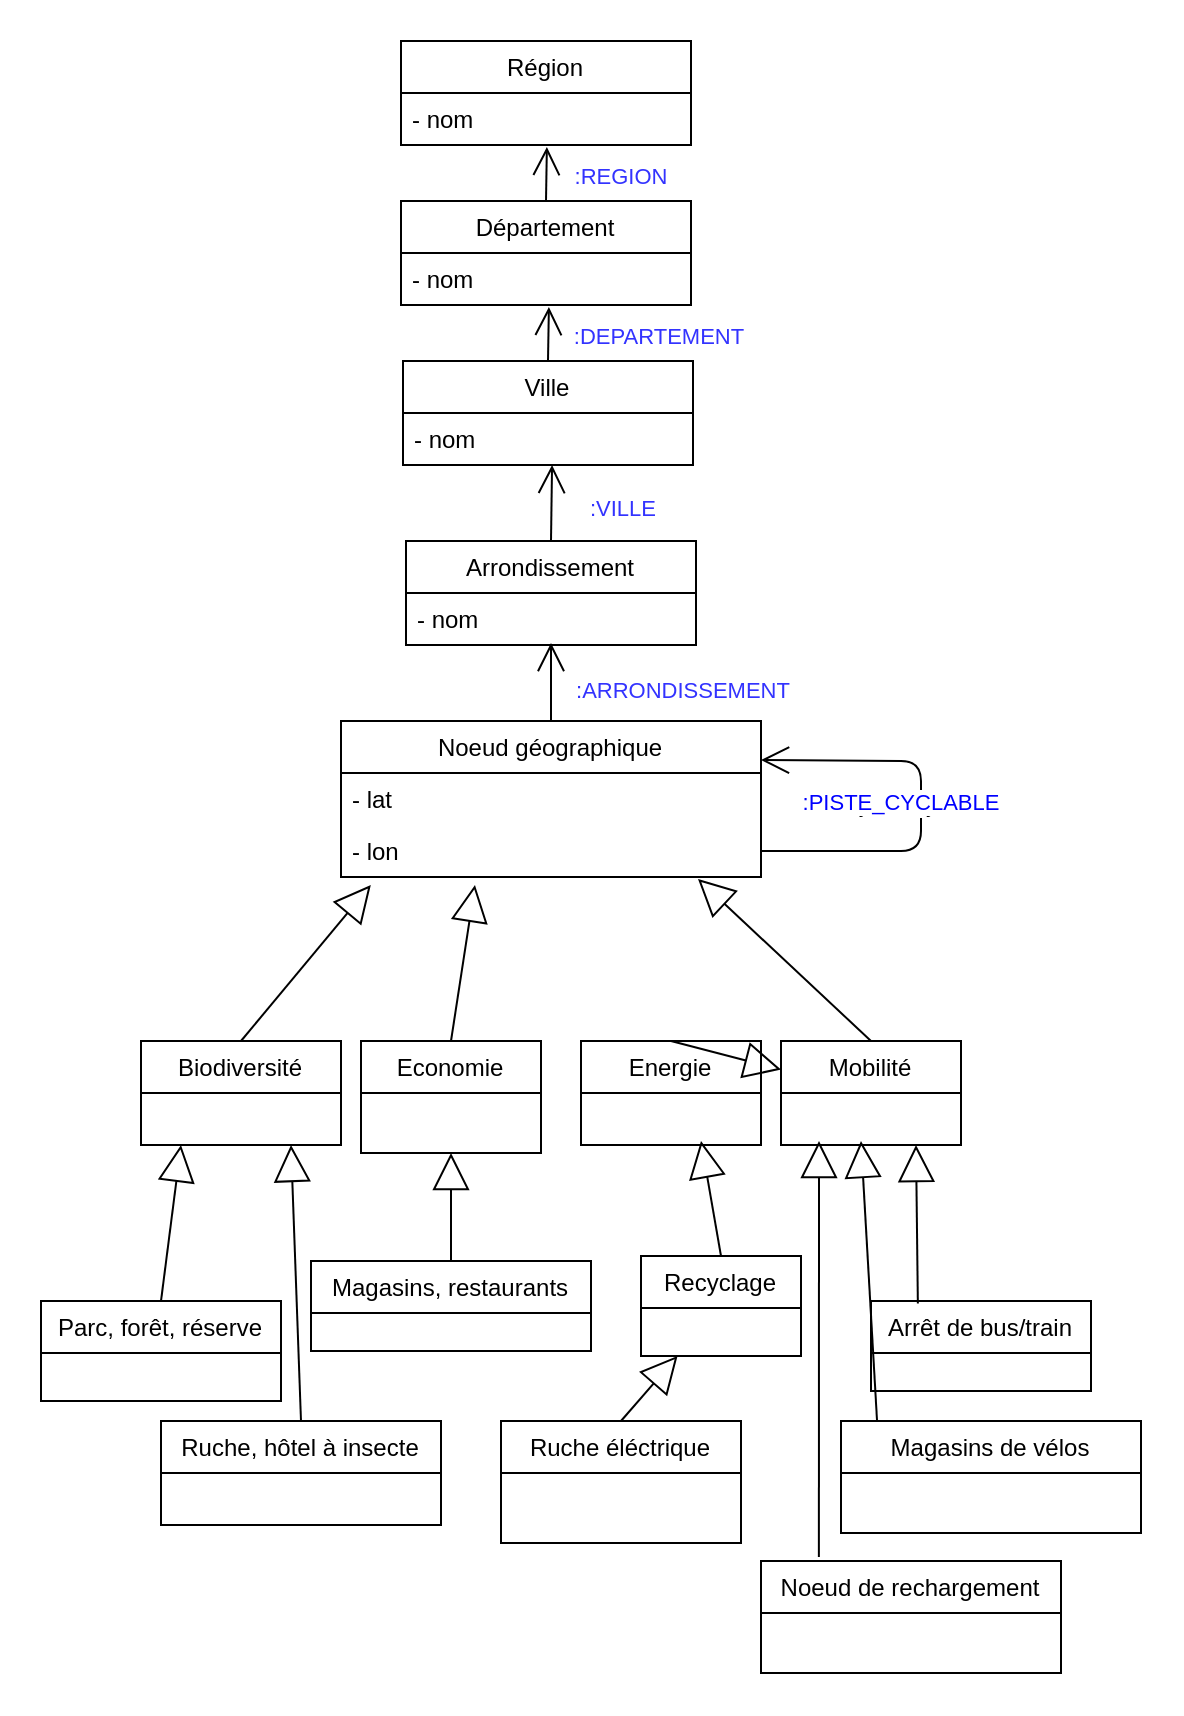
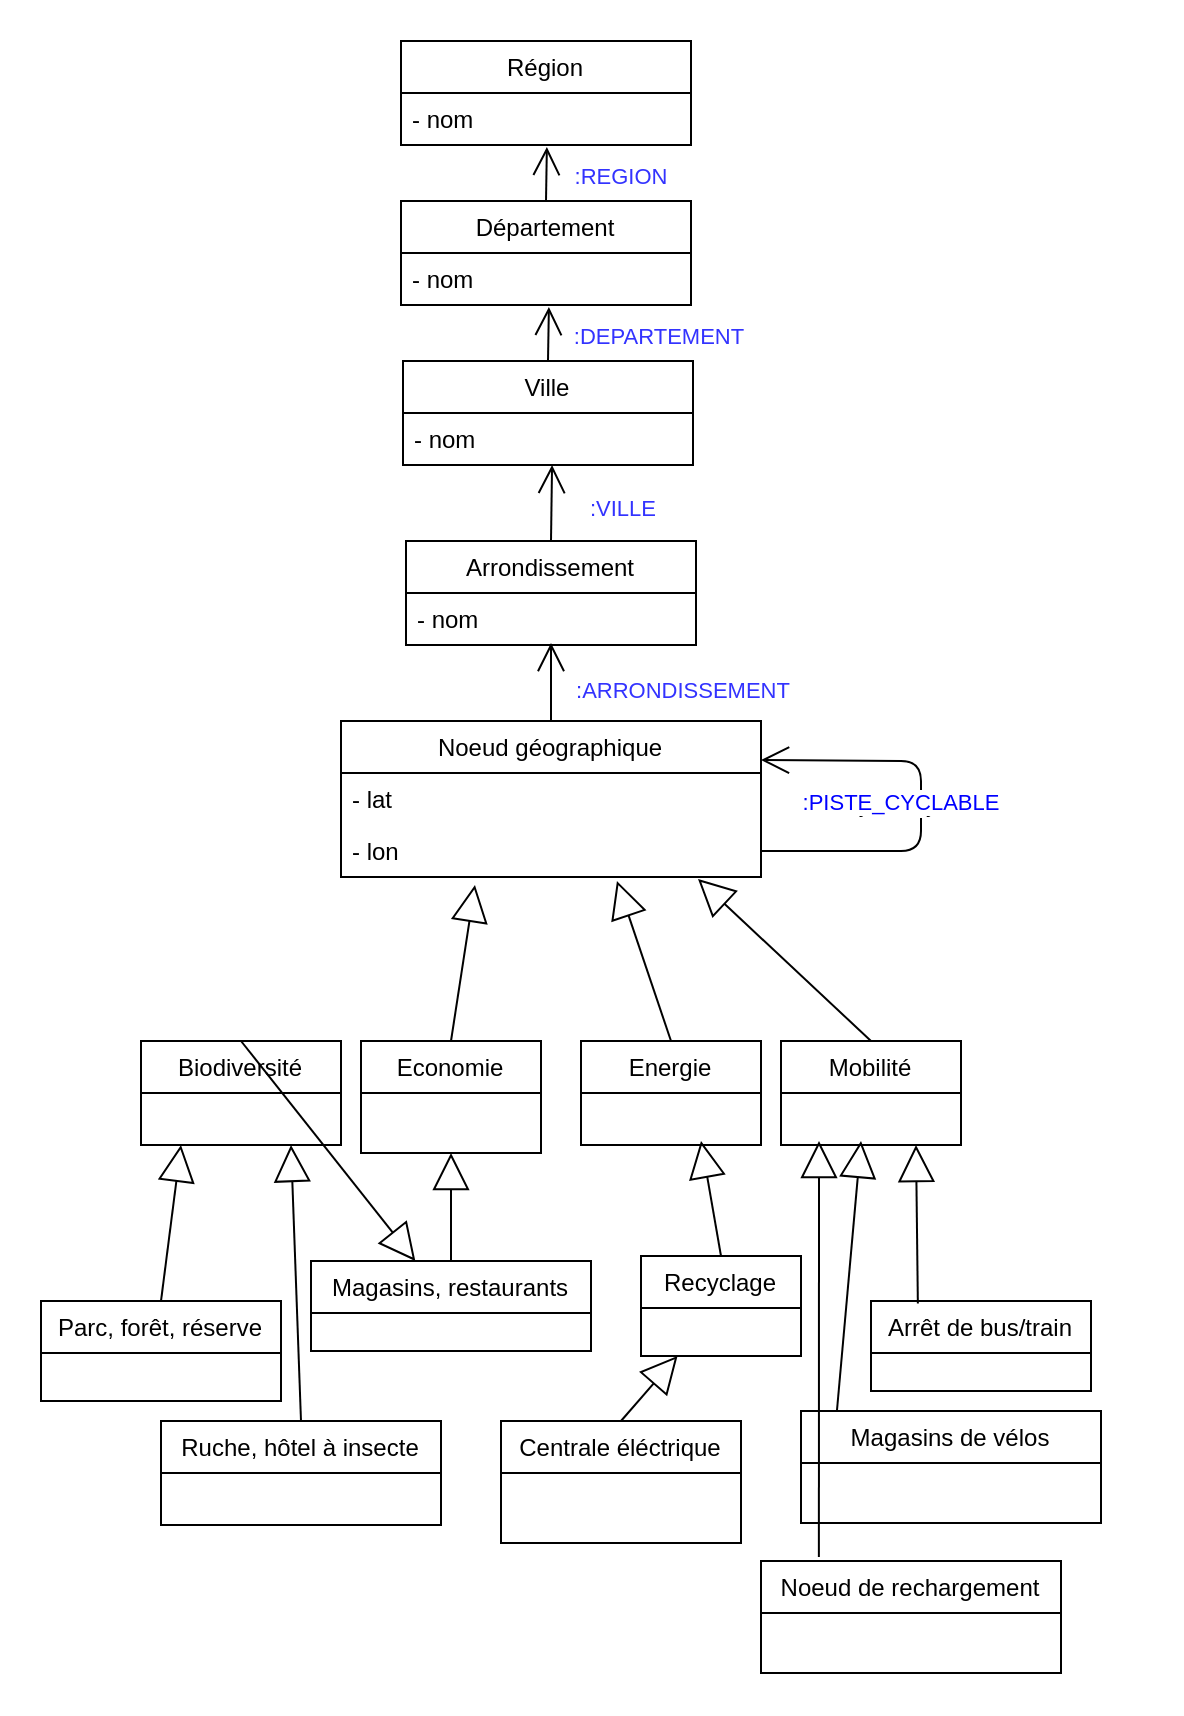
(296, 975) -> (318, 1138)
(715, 1052) -> (649, 977)
(620, 1448) -> (620, 1448)
(991, 1477) -> (951, 1467)
